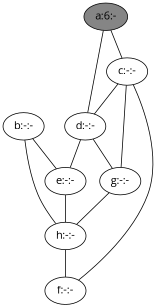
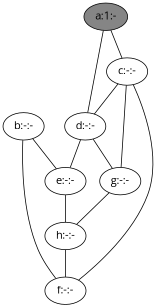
(106, 17) -> (106, 17)
(34, 184) -> (27, 212)
